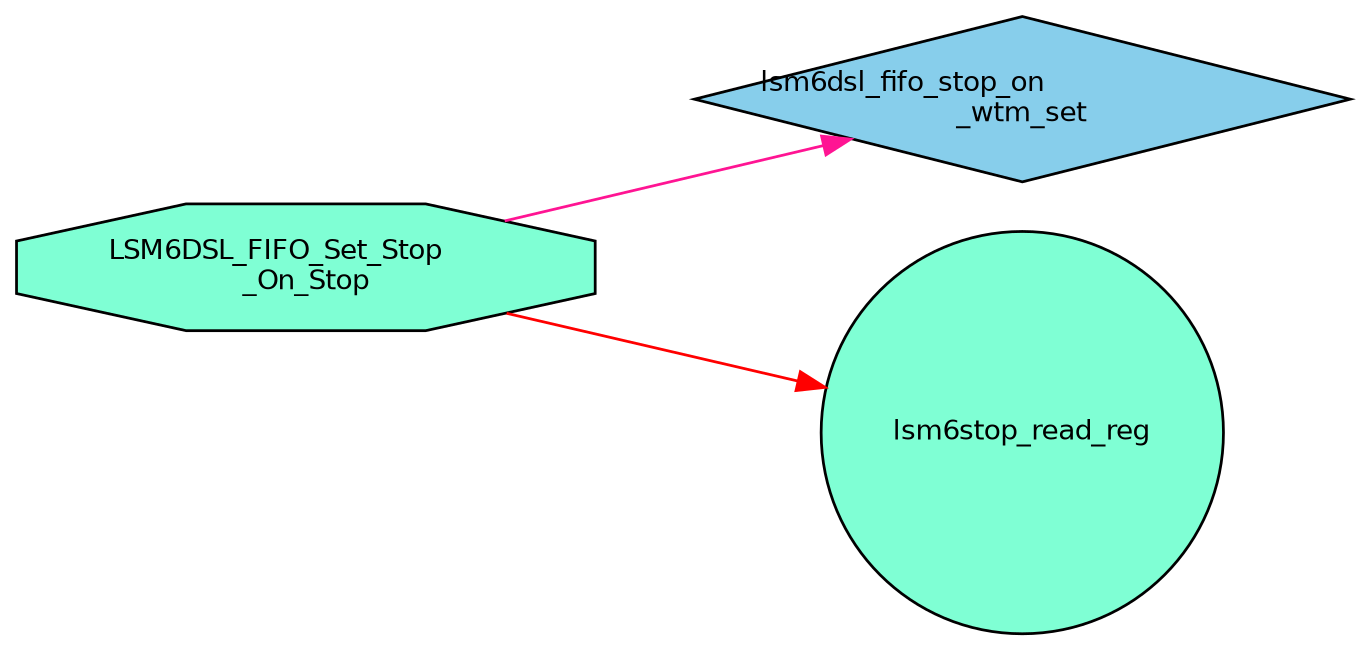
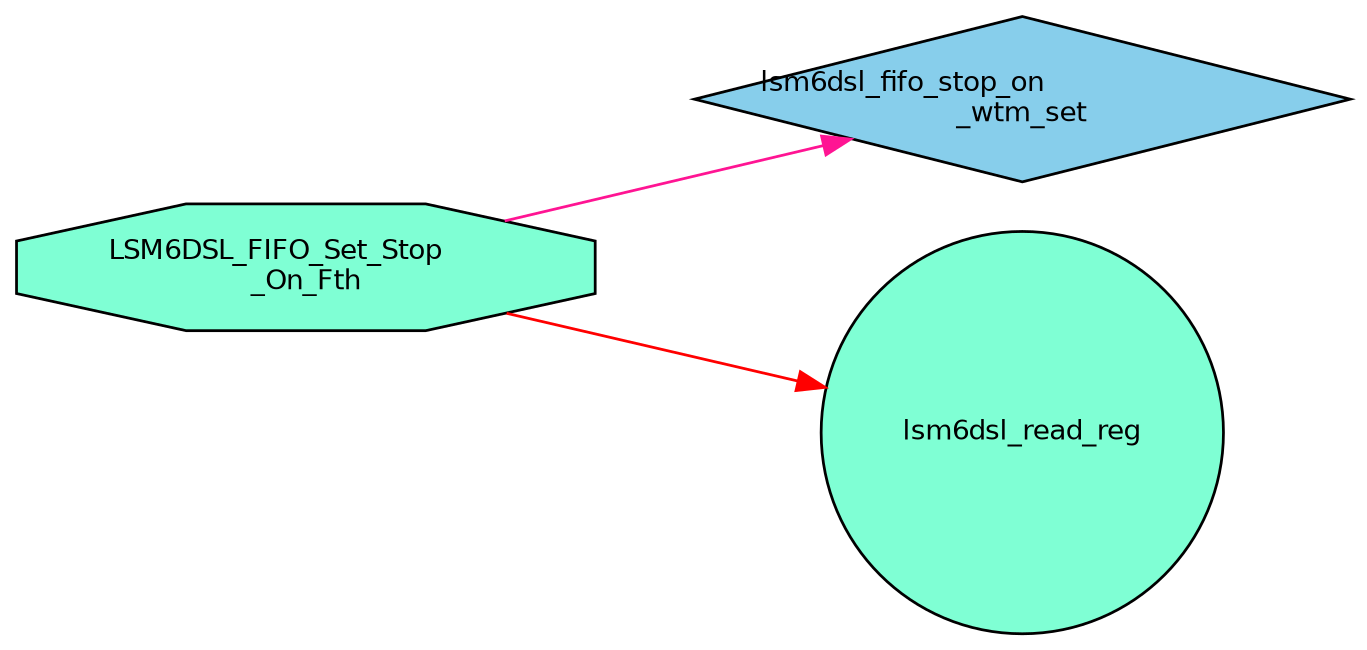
(306, 267) -> (306, 267)
(1022, 433) -> (1022, 433)
